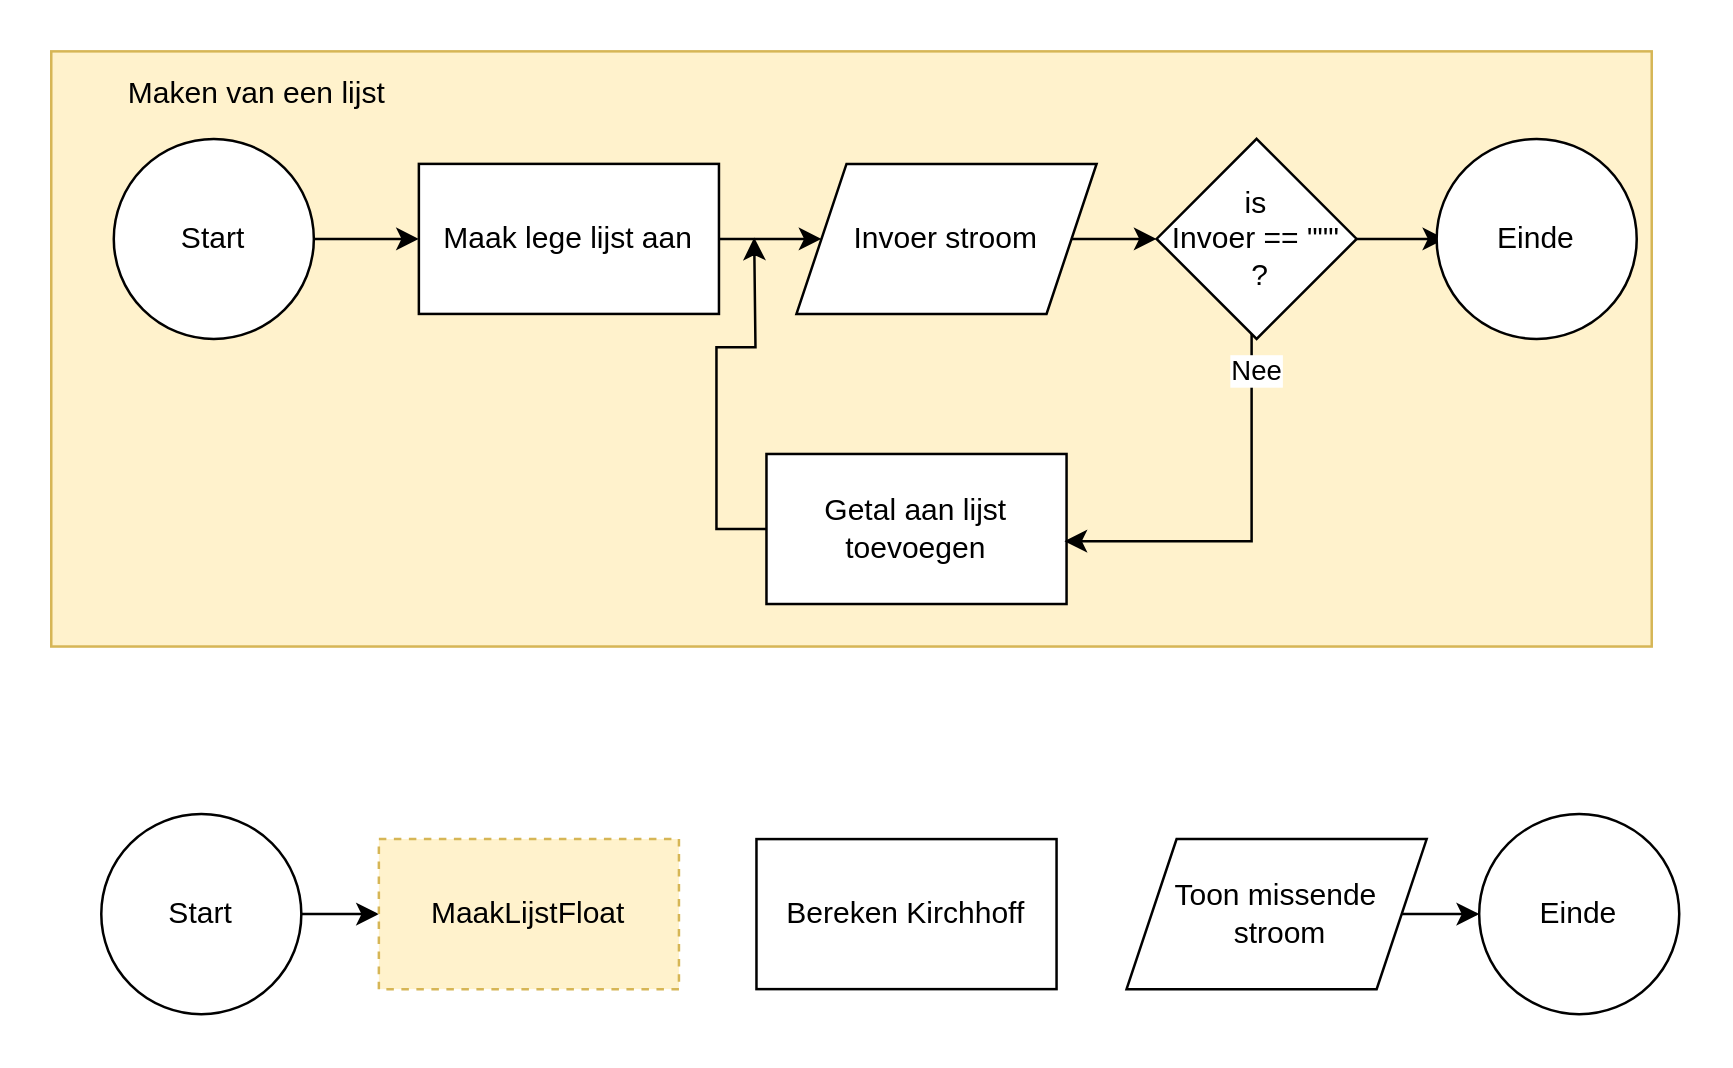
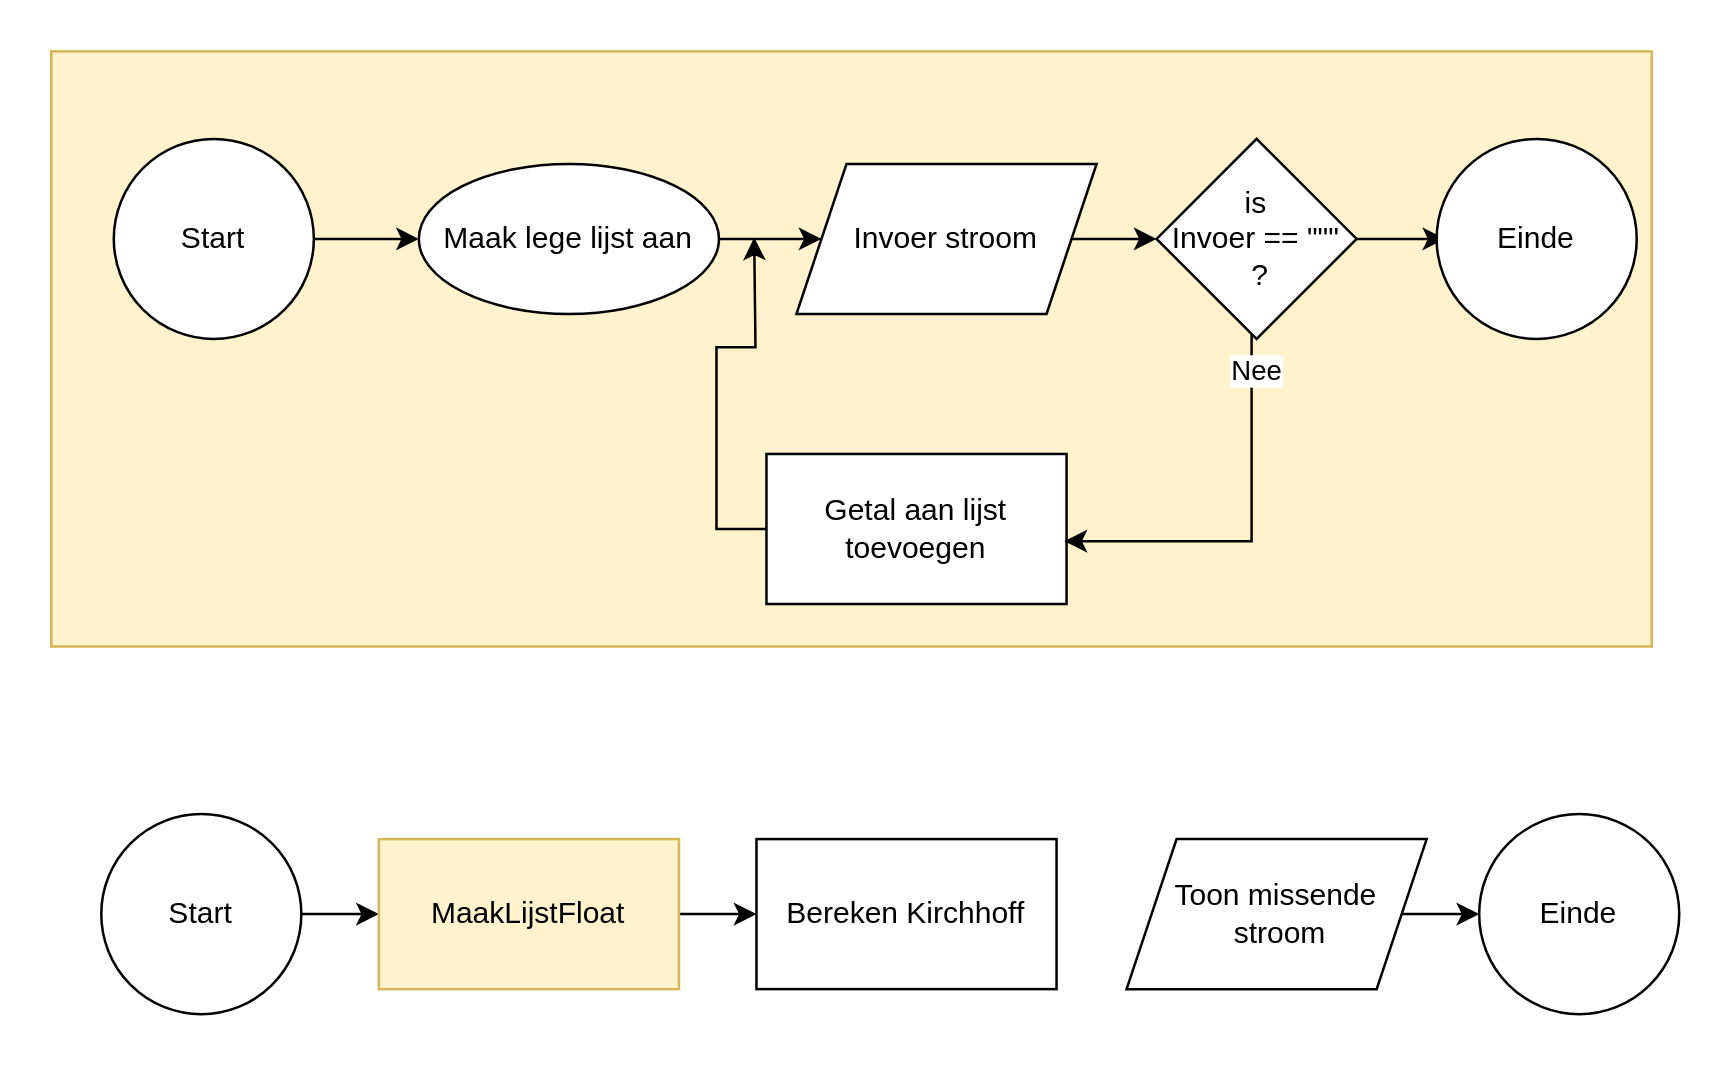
(258, 94) -> none
(569, 239) -> (569, 239)
(529, 914) -> (529, 914)
none -> (726, 914)
